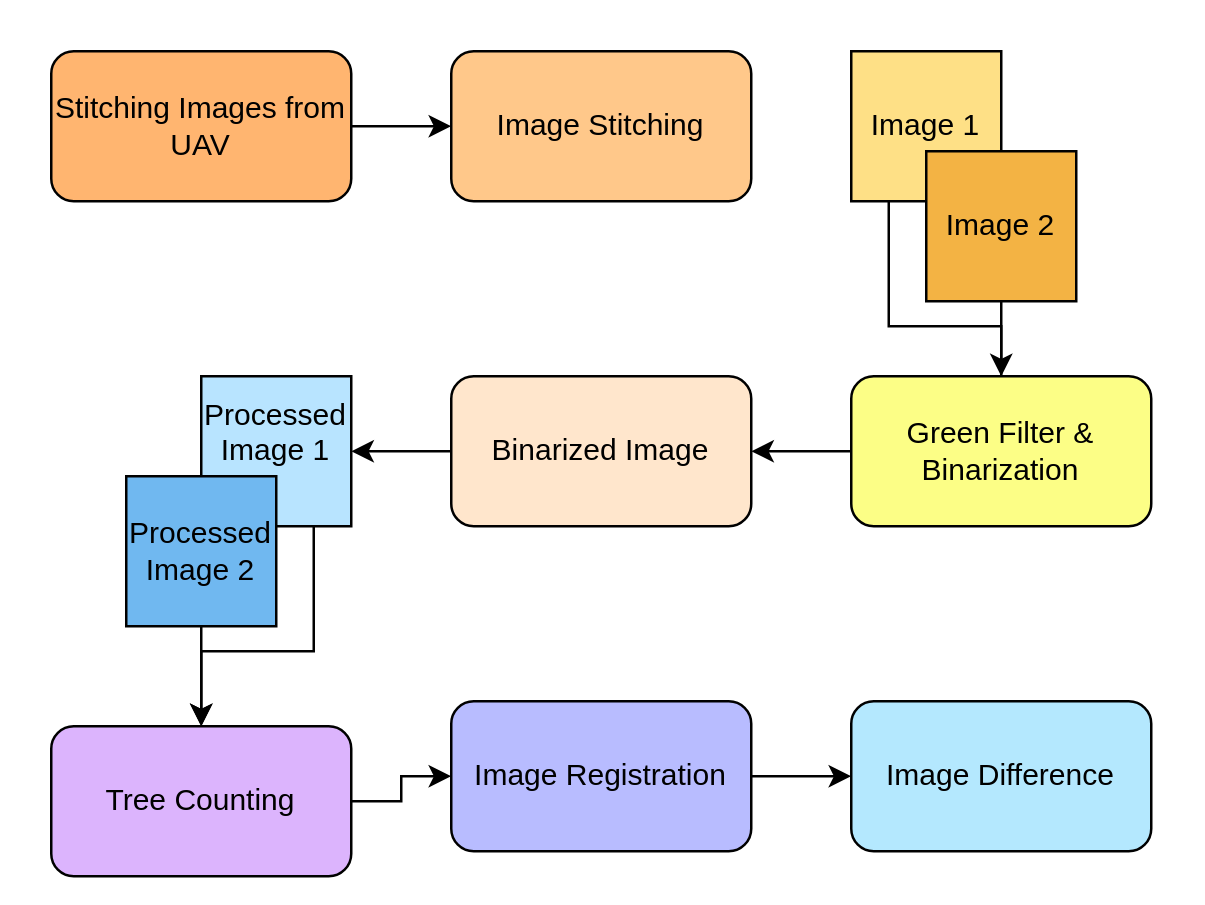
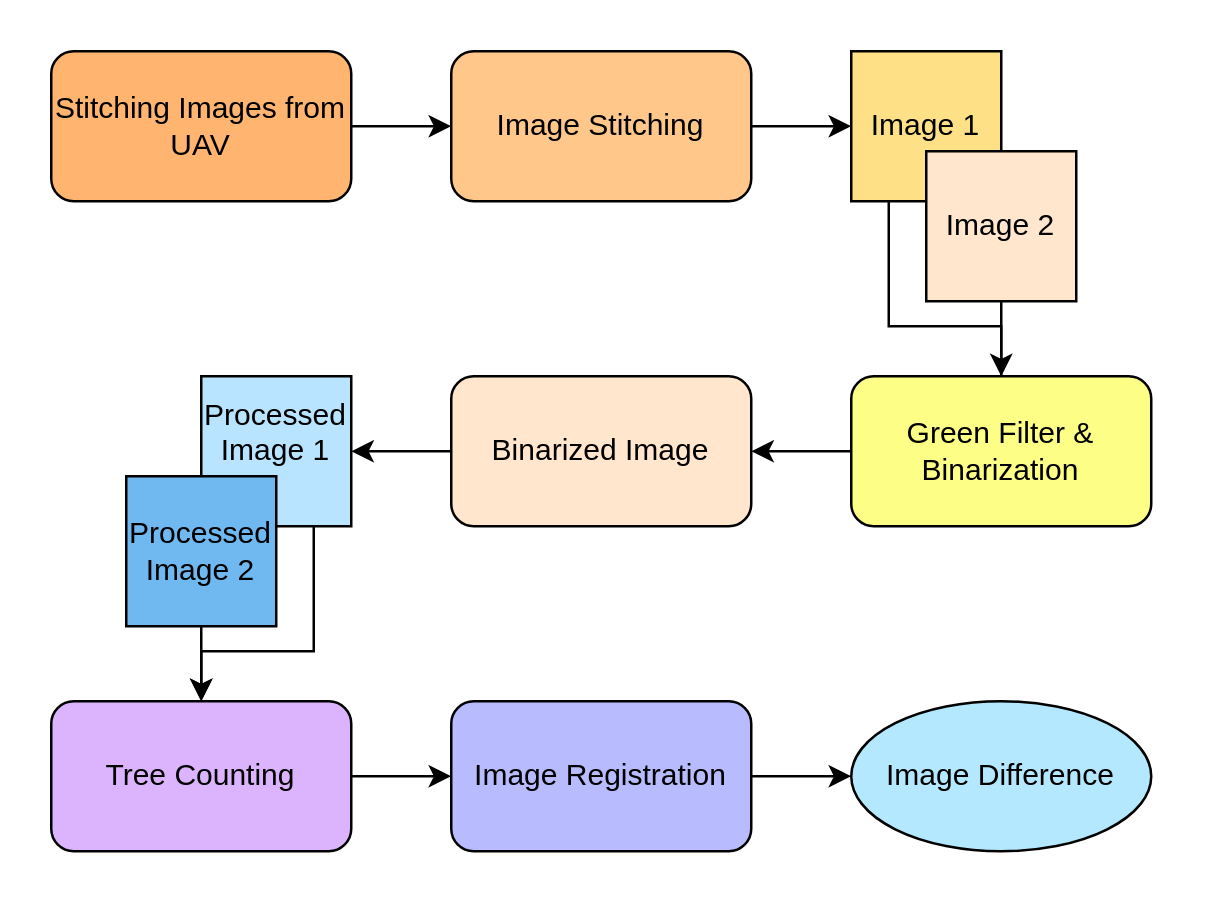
none -> (793, 126)
(1001, 226) -> (1001, 226)
(1001, 776) -> (1001, 776)
(201, 801) -> (201, 776)
